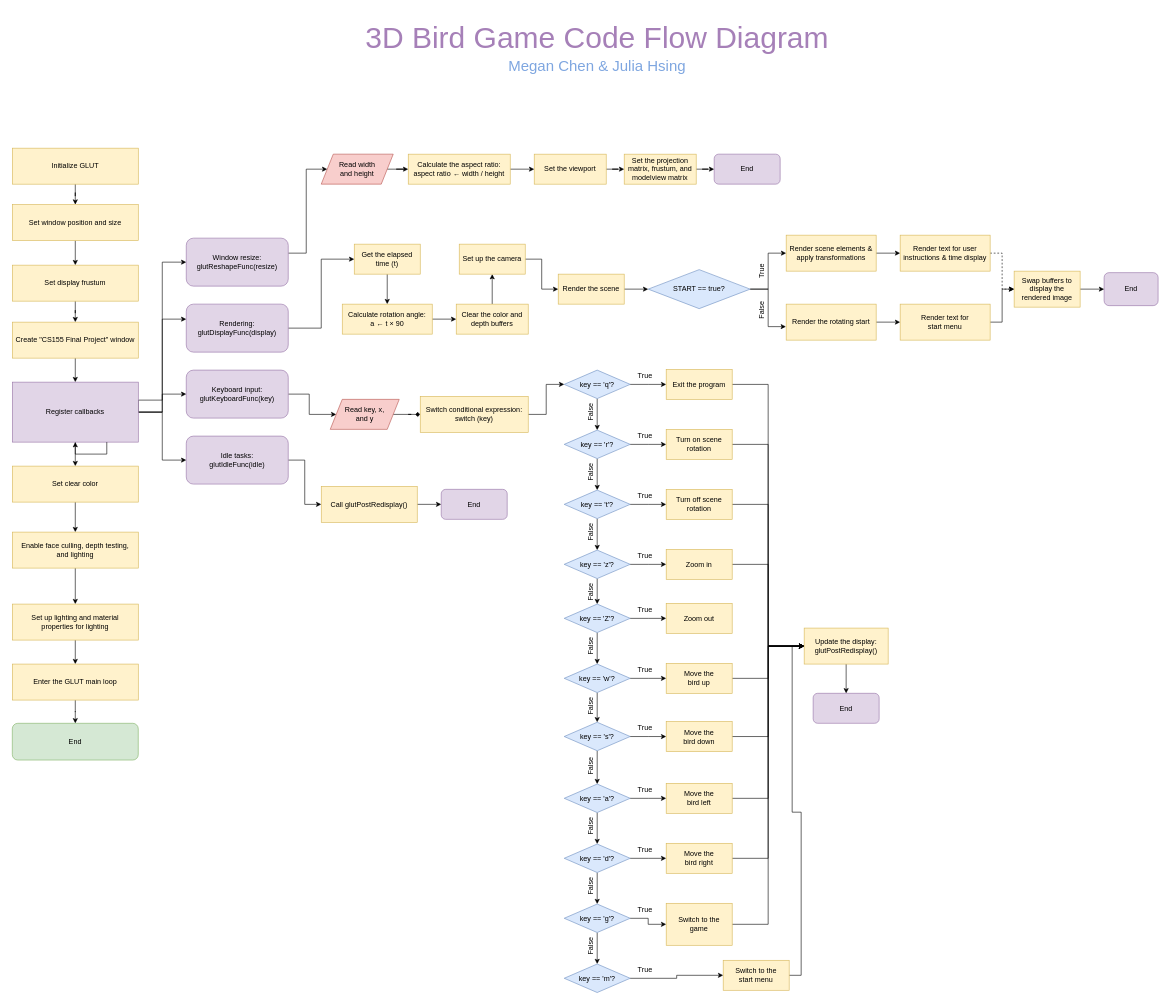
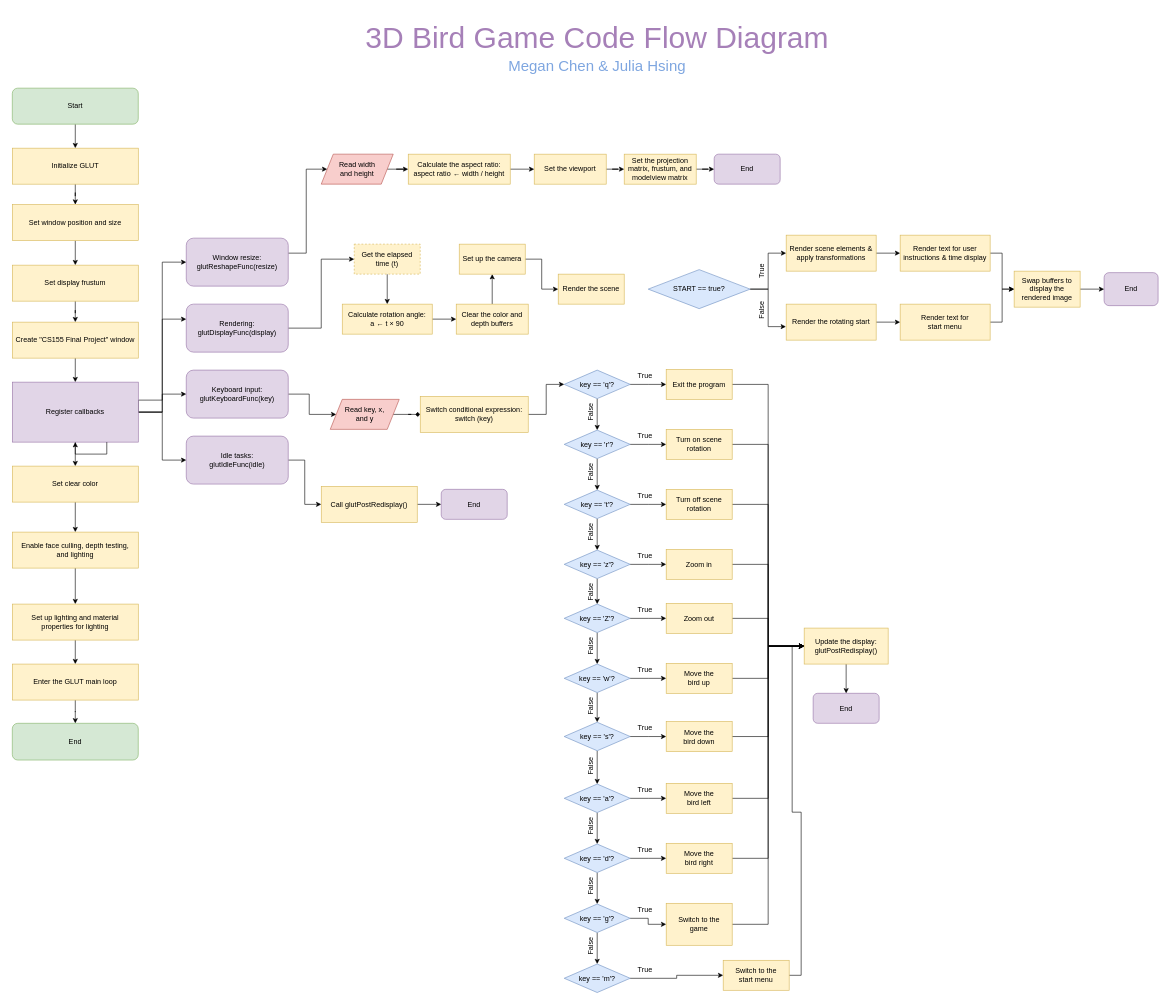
none -> (75, 106)
none -> (75, 142)
(387, 259) -> (387, 259)
(1002, 263) -> (1002, 263)
(642, 289) -> none
none -> (749, 618)
